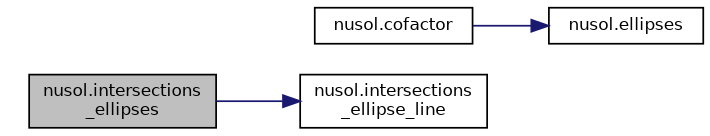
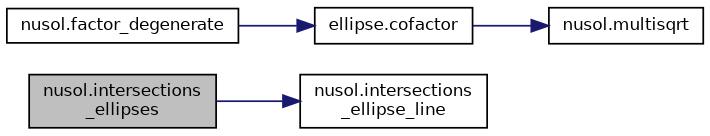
none -> (123, 26)
(394, 26) -> (394, 26)
(626, 26) -> (626, 26)
